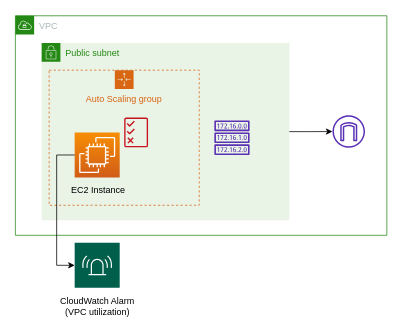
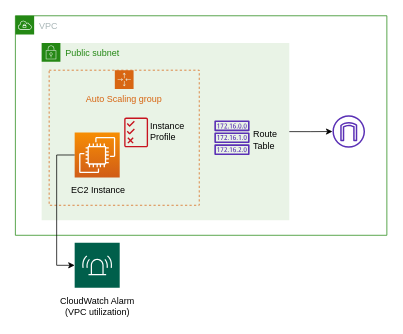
none -> (171, 132)
none -> (270, 140)
